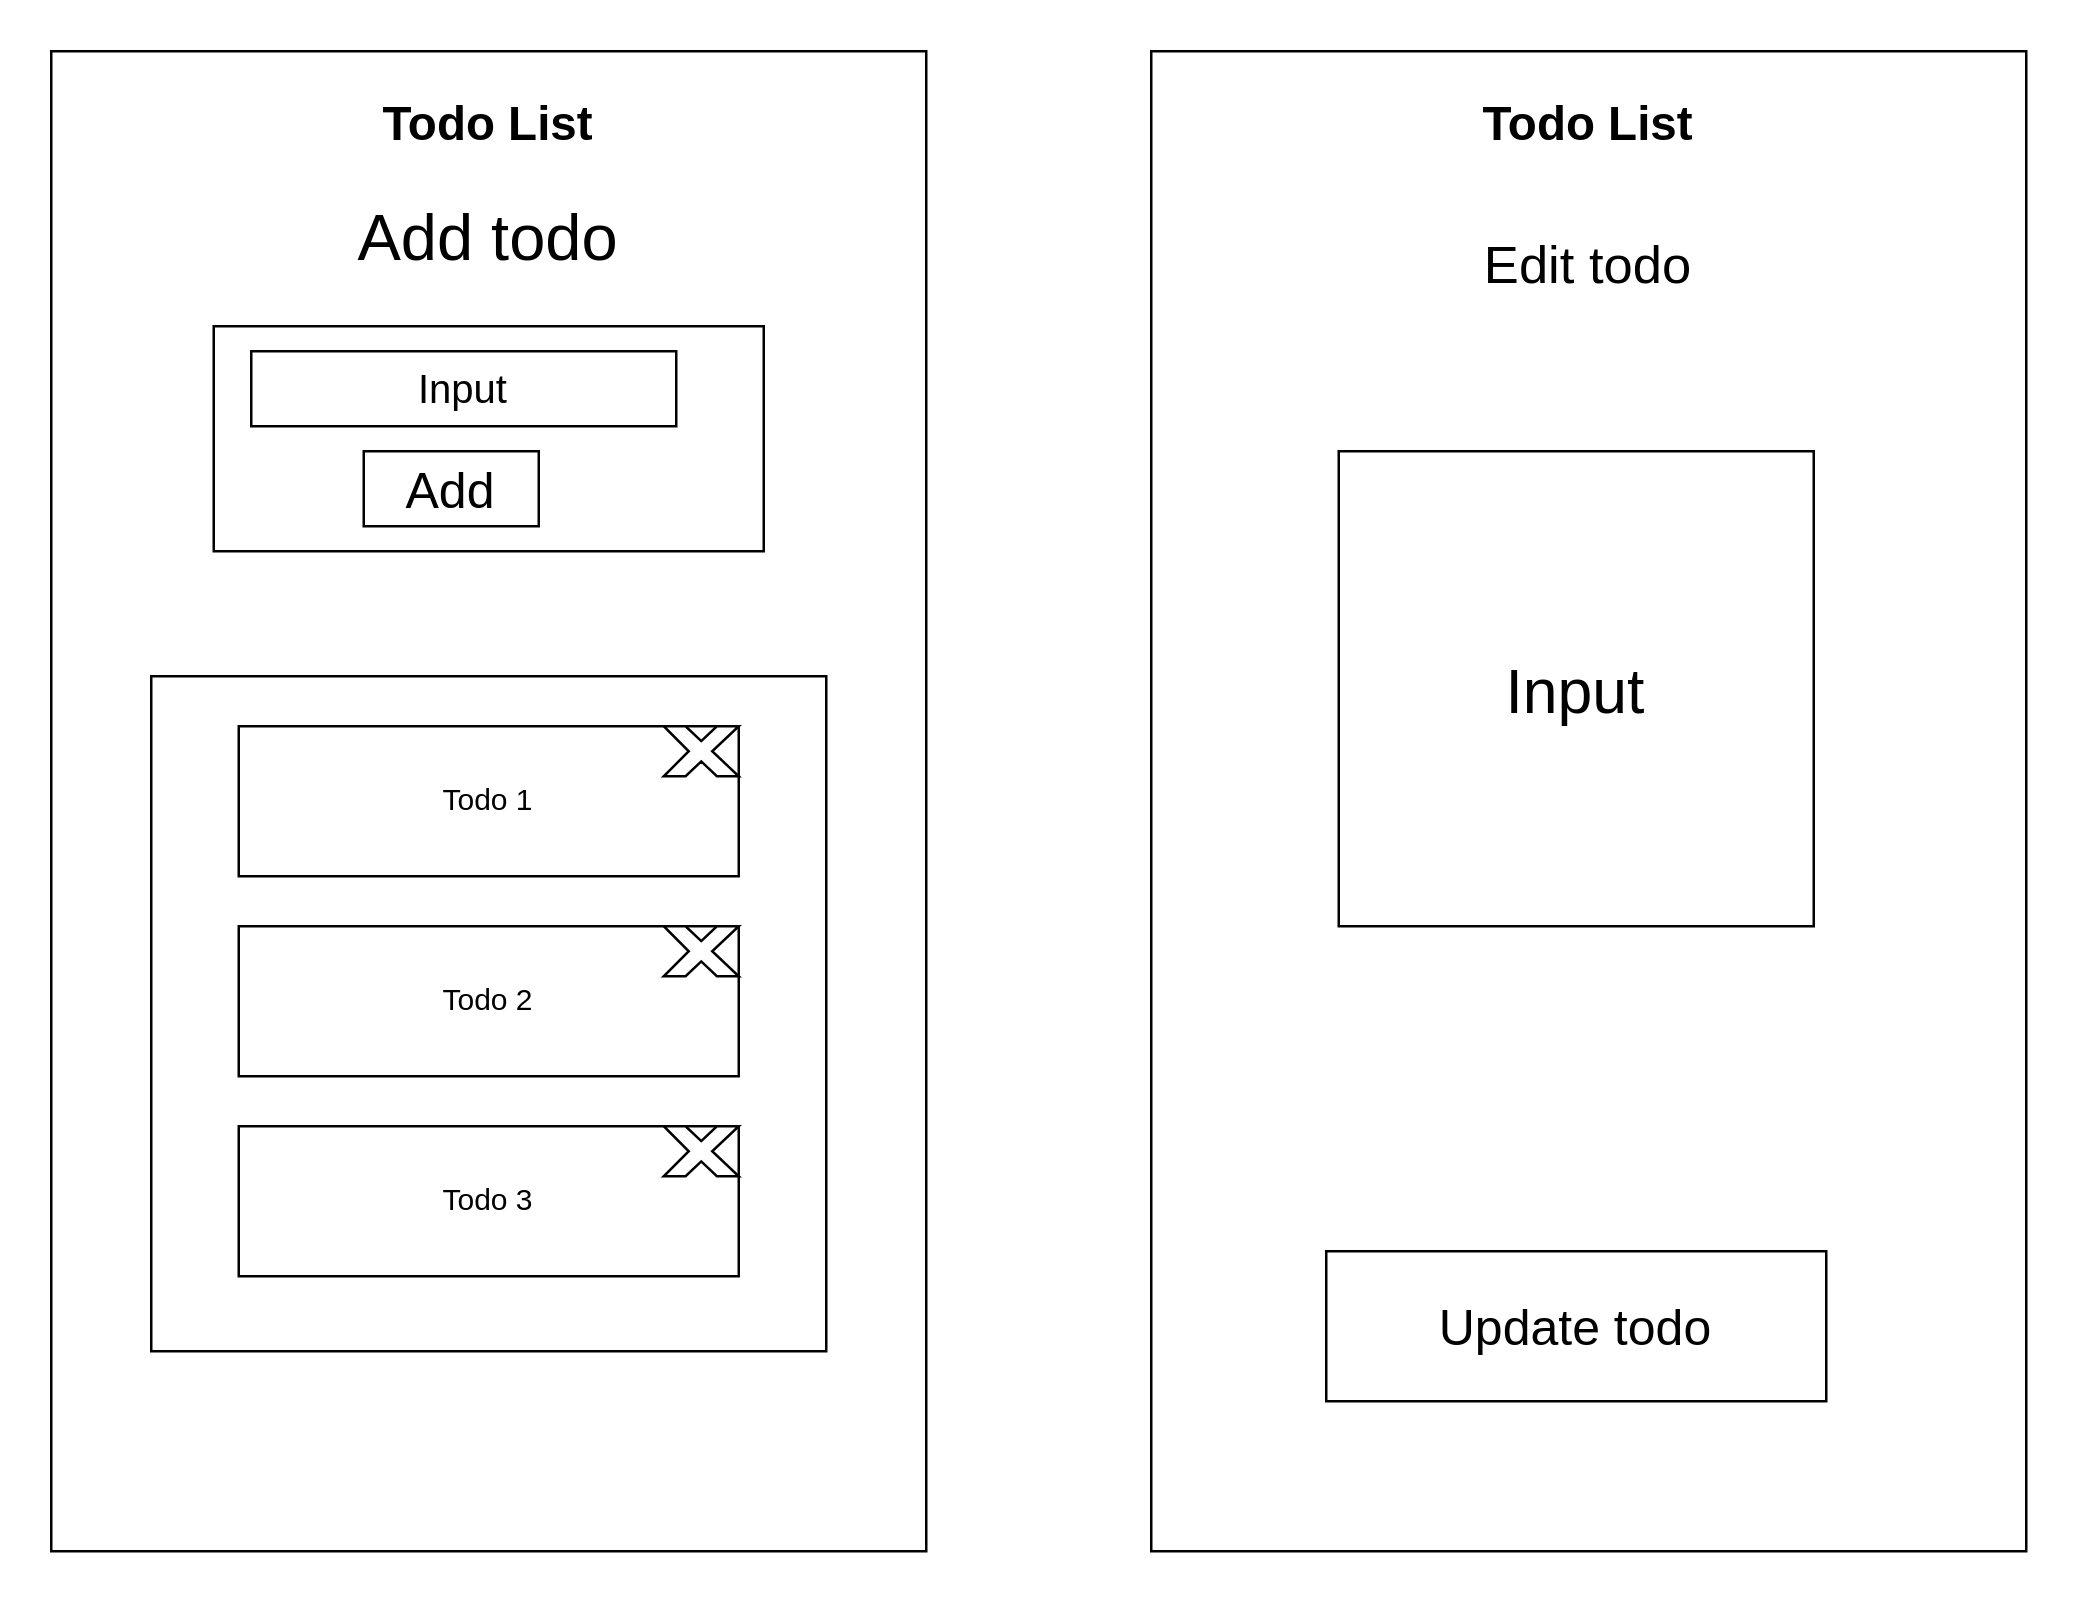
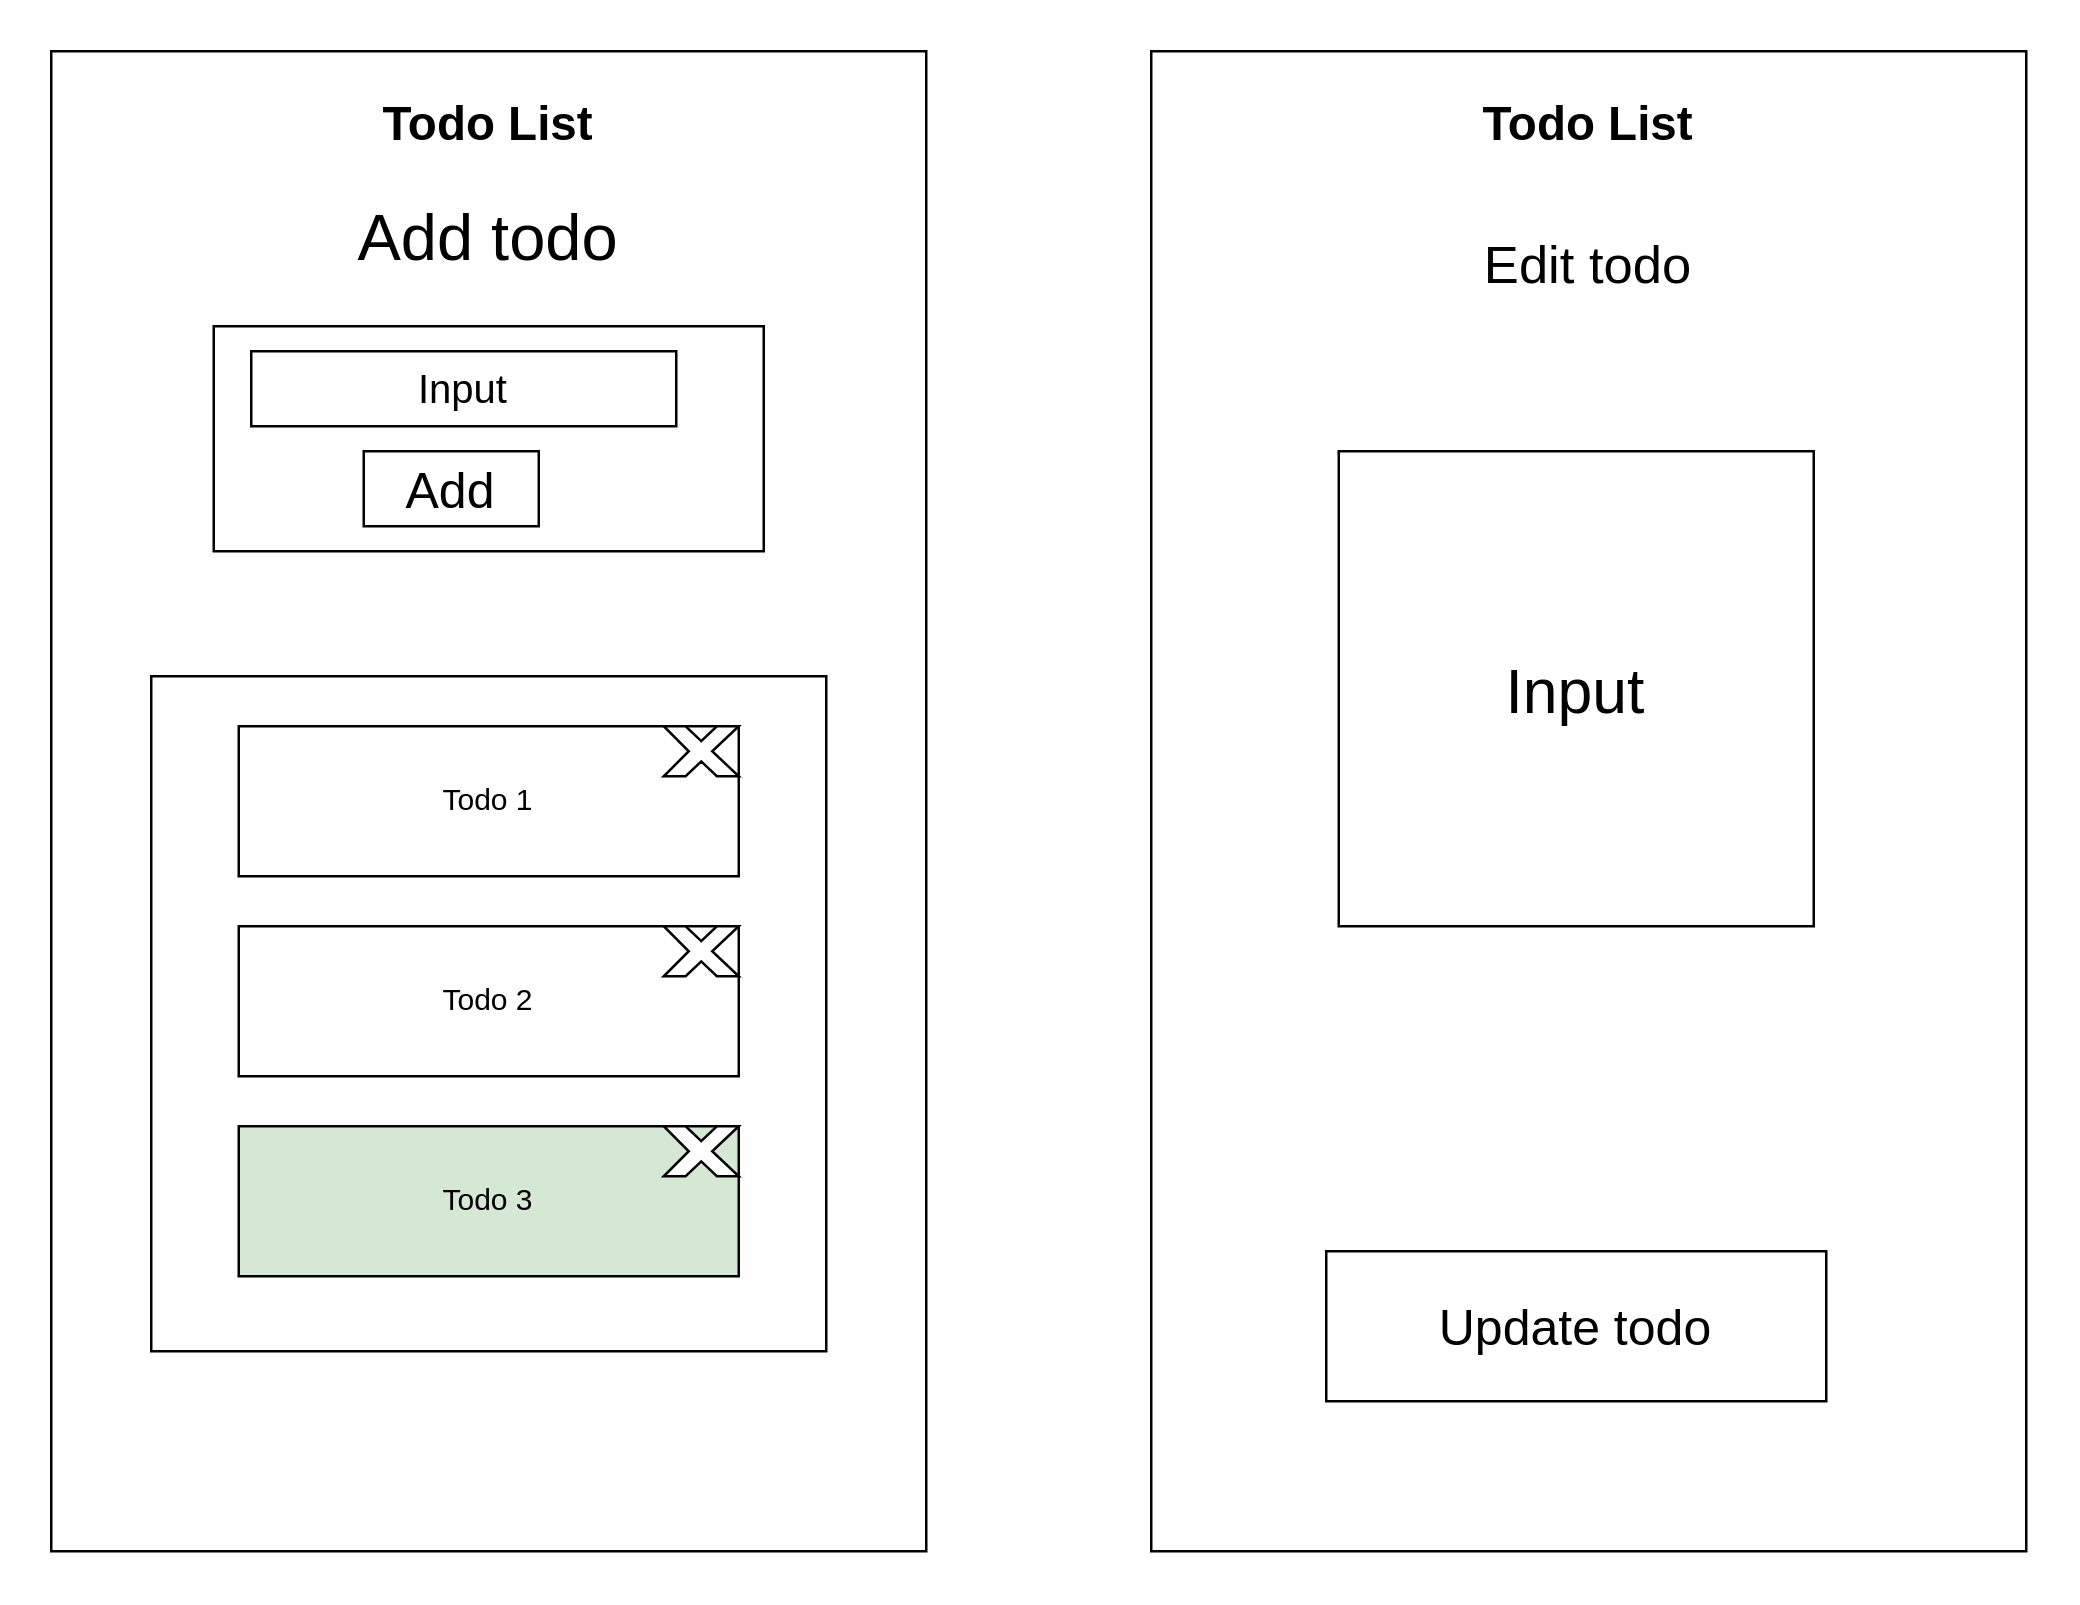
(489, 1201) -> (489, 1201)
